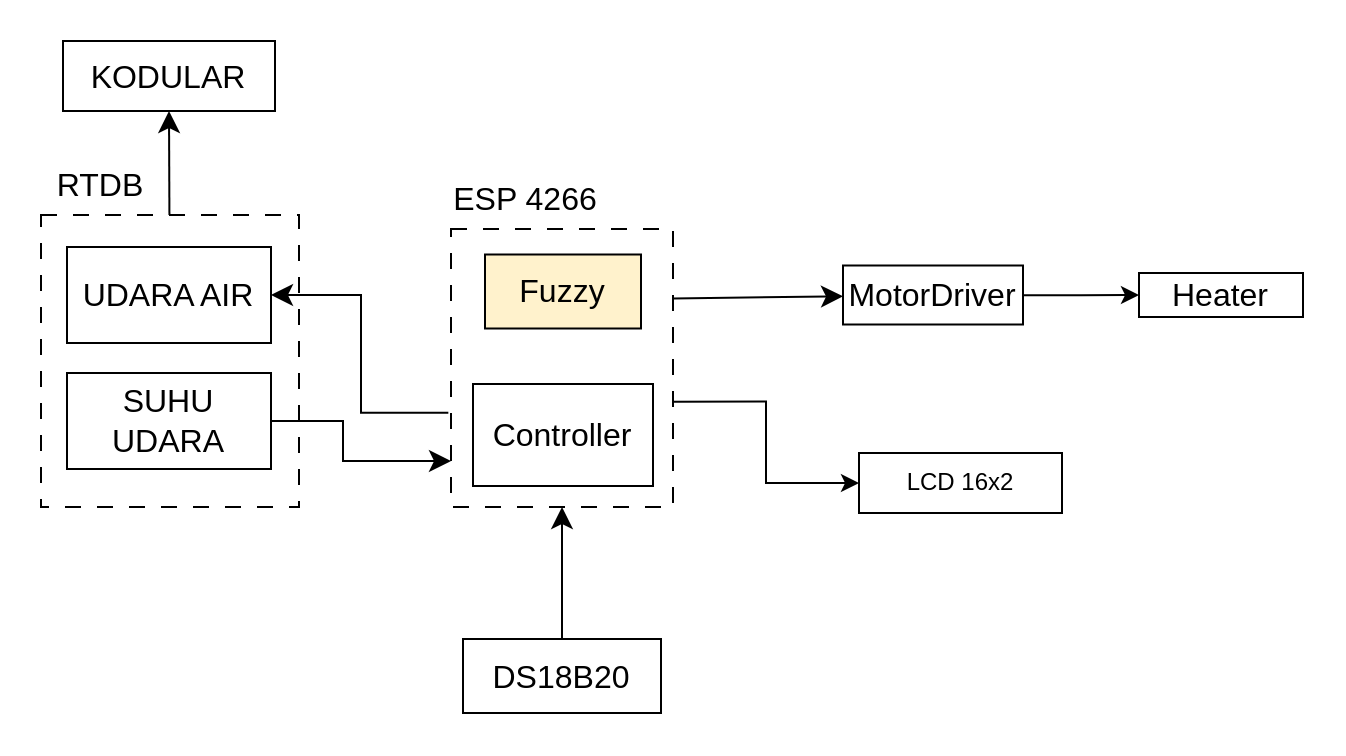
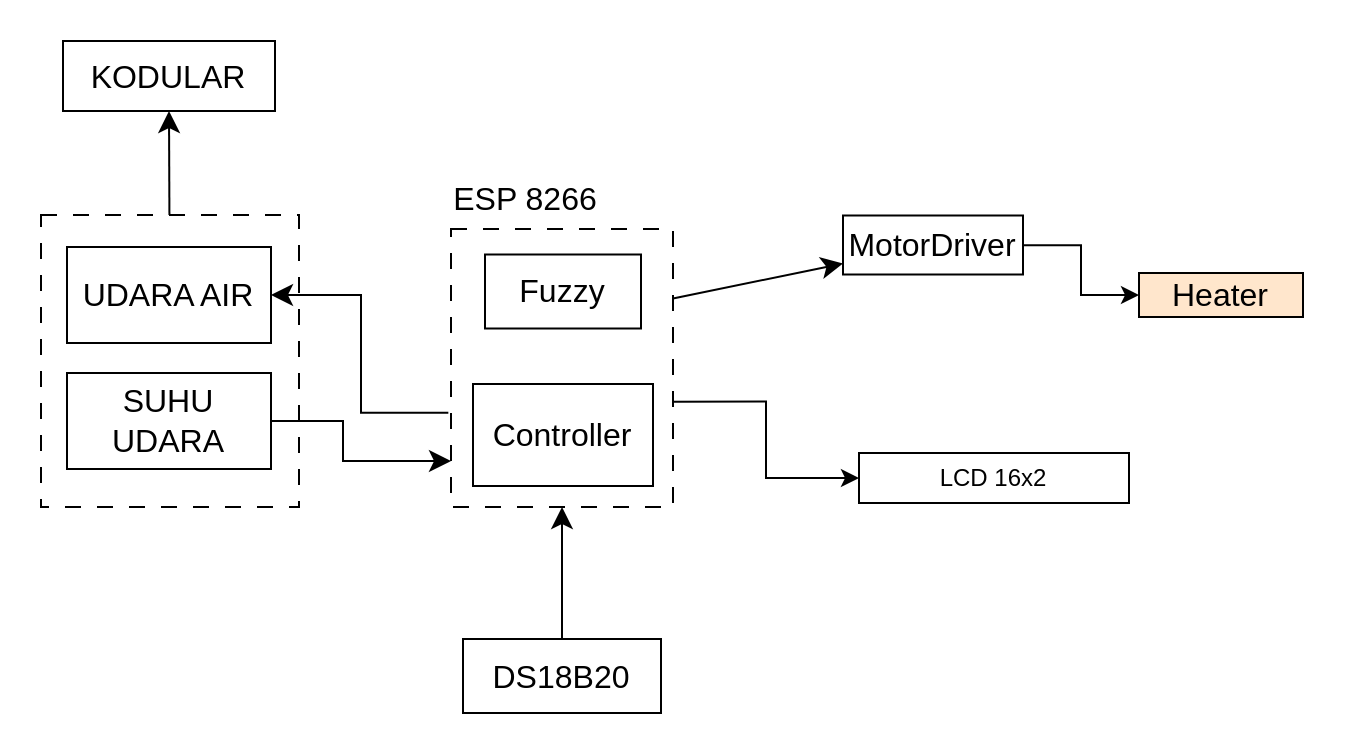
(101, 185) -> none
(526, 199) -> (526, 199)
(563, 292) -> (563, 292)
(933, 295) -> (933, 245)
(1221, 295) -> (1221, 295)
(961, 483) -> (994, 478)
